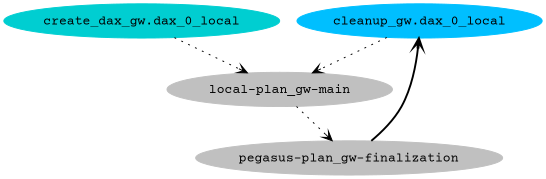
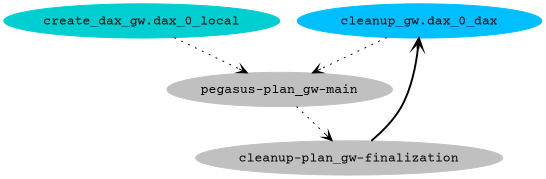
(420, 21) -> (420, 21)
(280, 89) -> (280, 89)
(349, 158) -> (349, 158)
